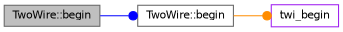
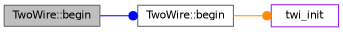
(305, 16) -> (305, 16)
